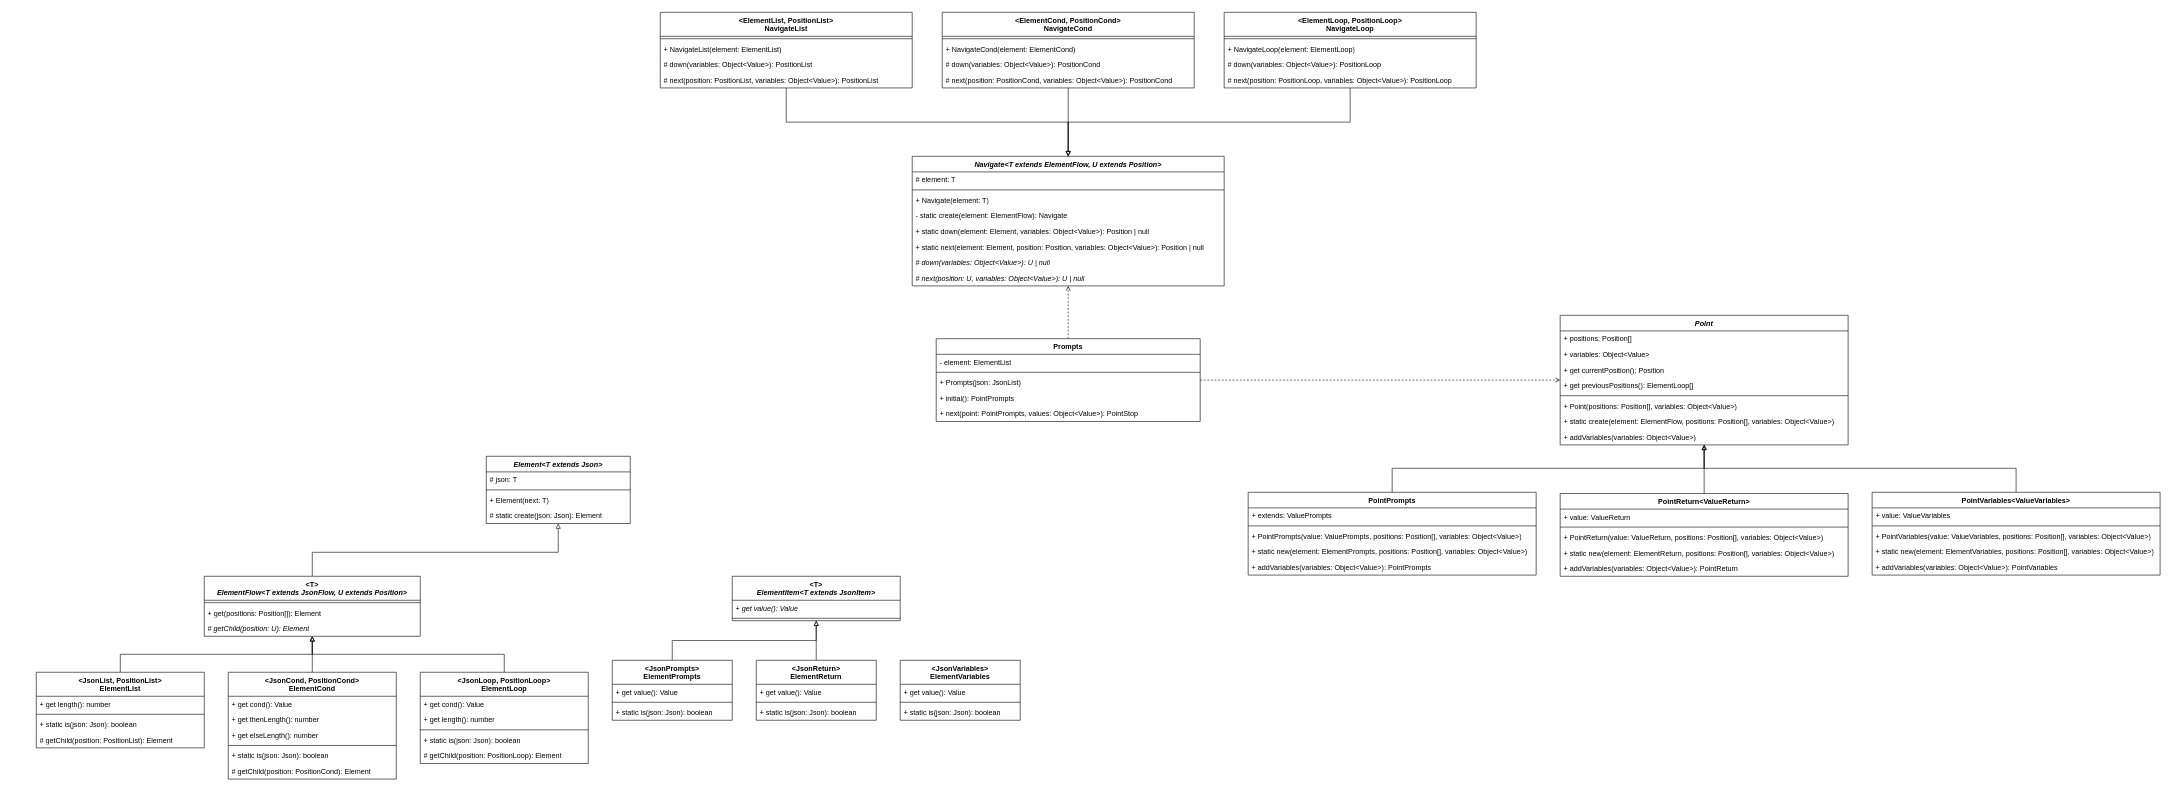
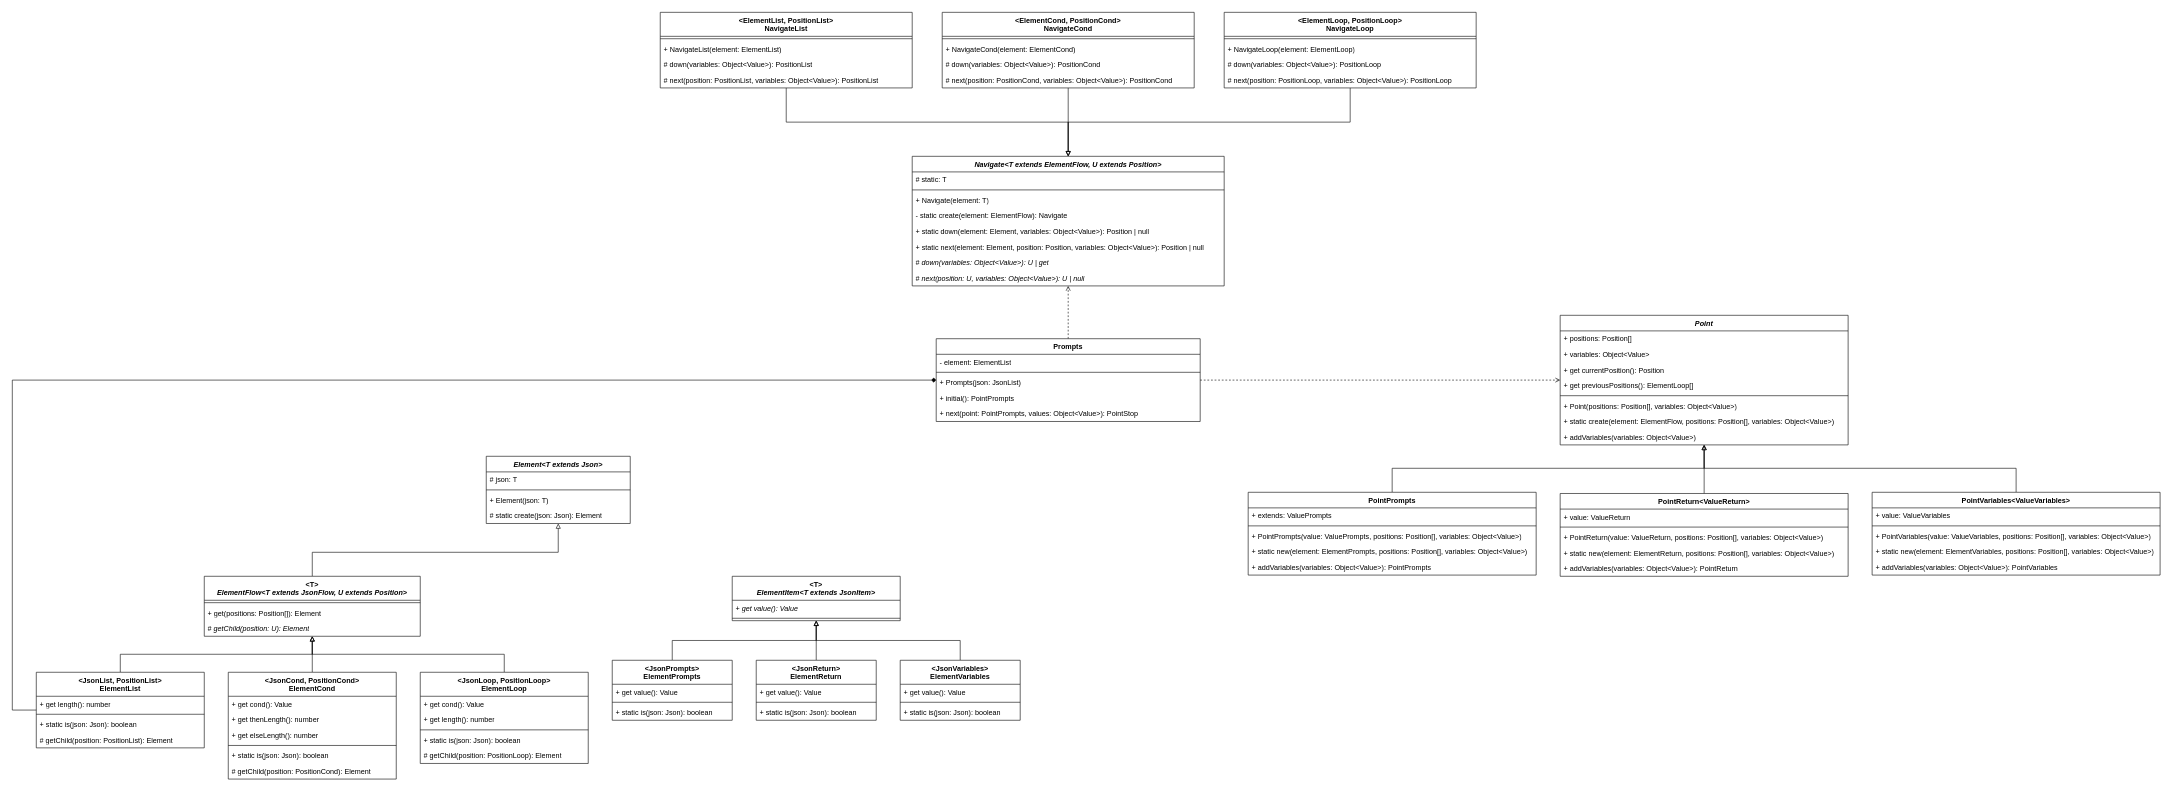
(936, 180) -> (934, 180)
(989, 263) -> (989, 263)
(522, 501) -> (522, 501)
none -> (899, 641)
none -> (12, 710)
